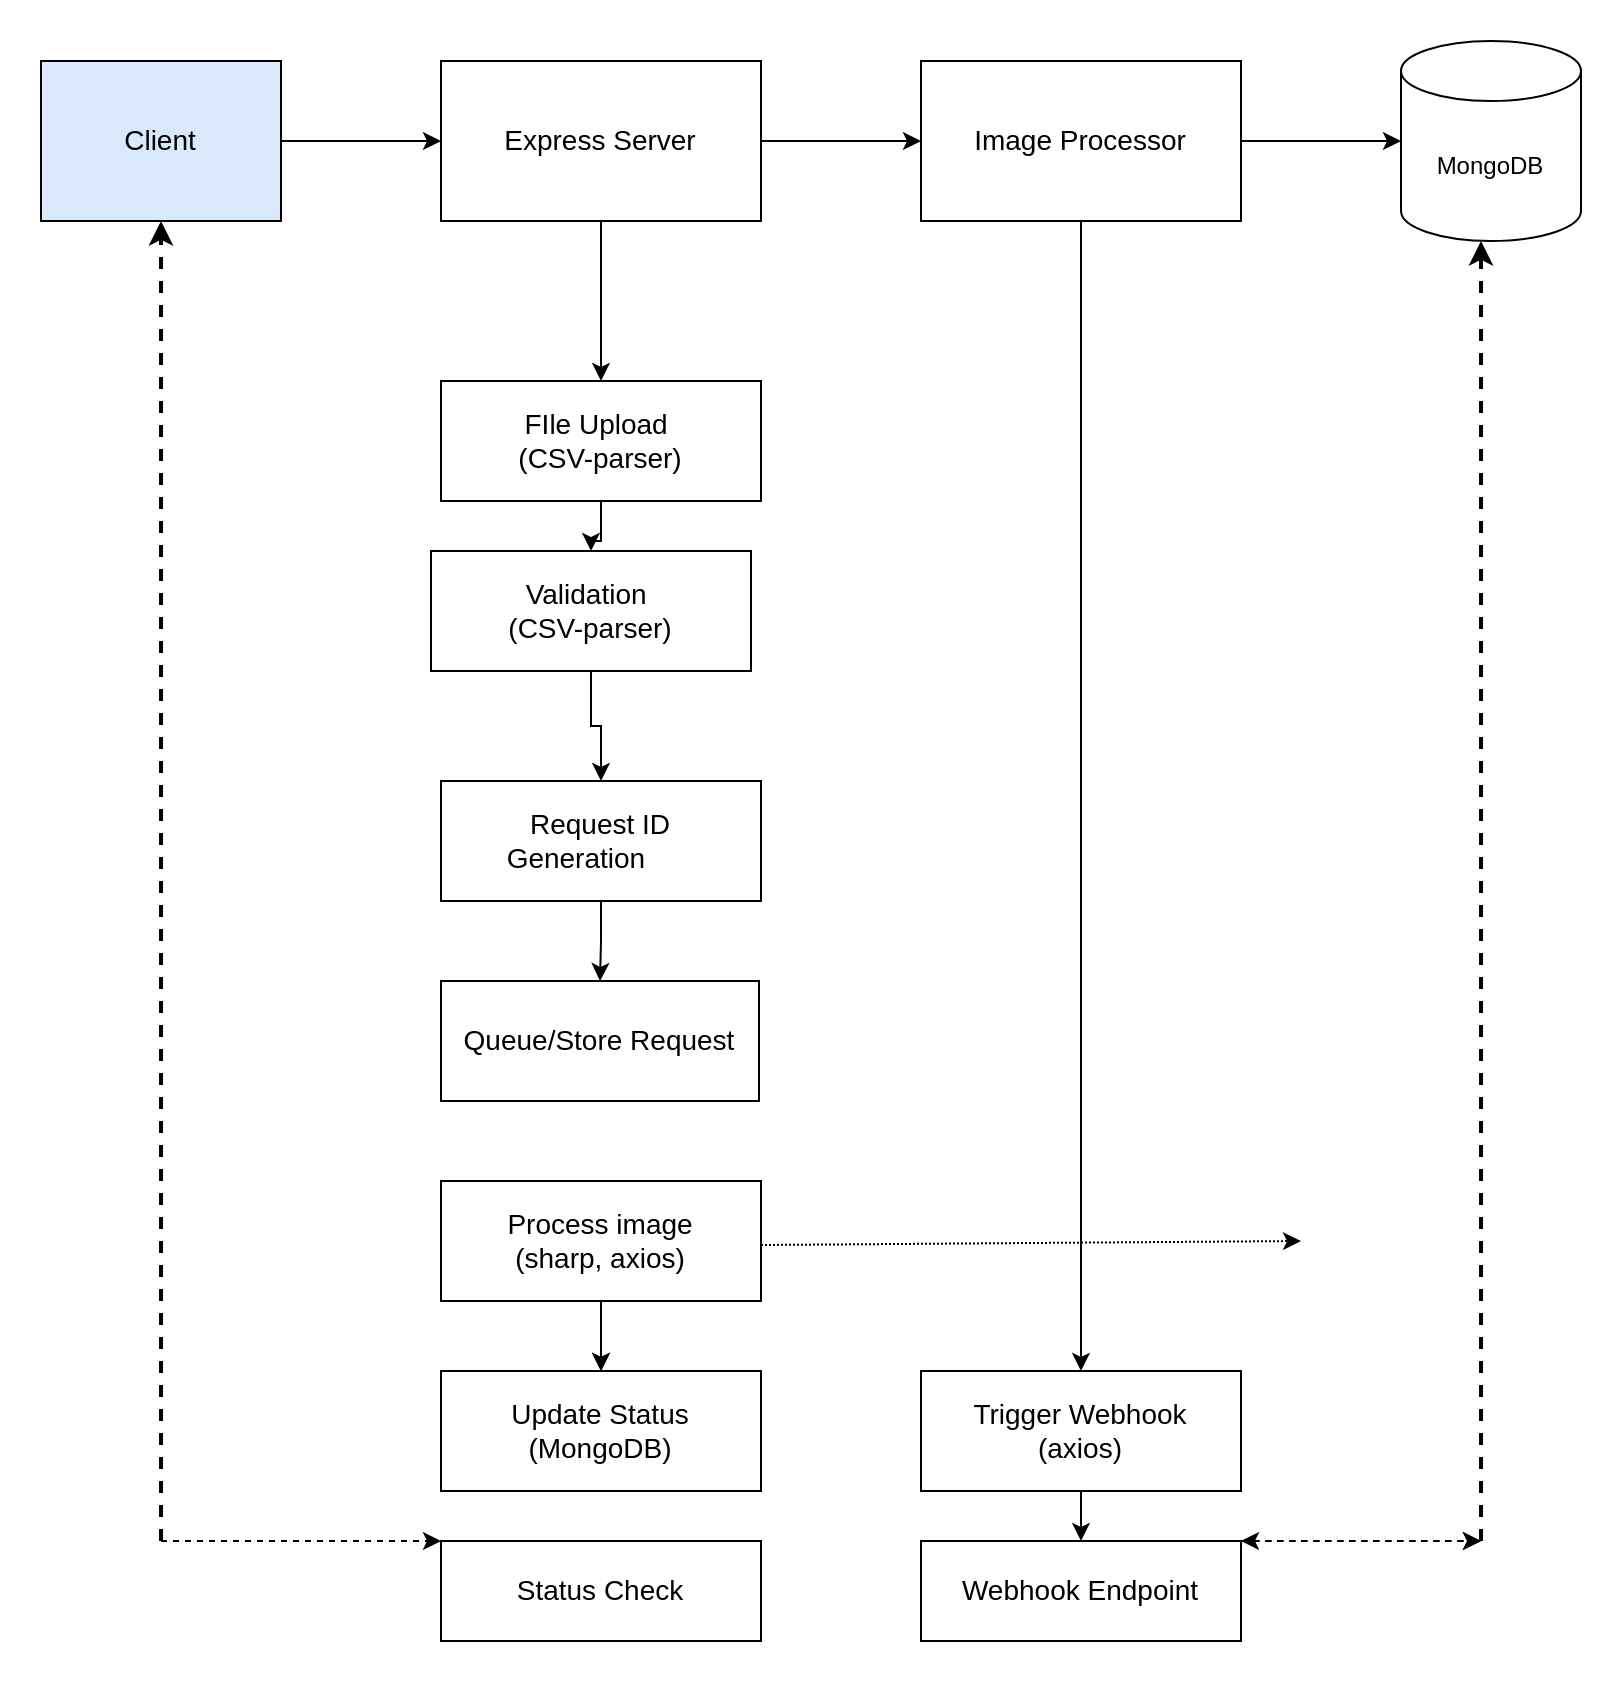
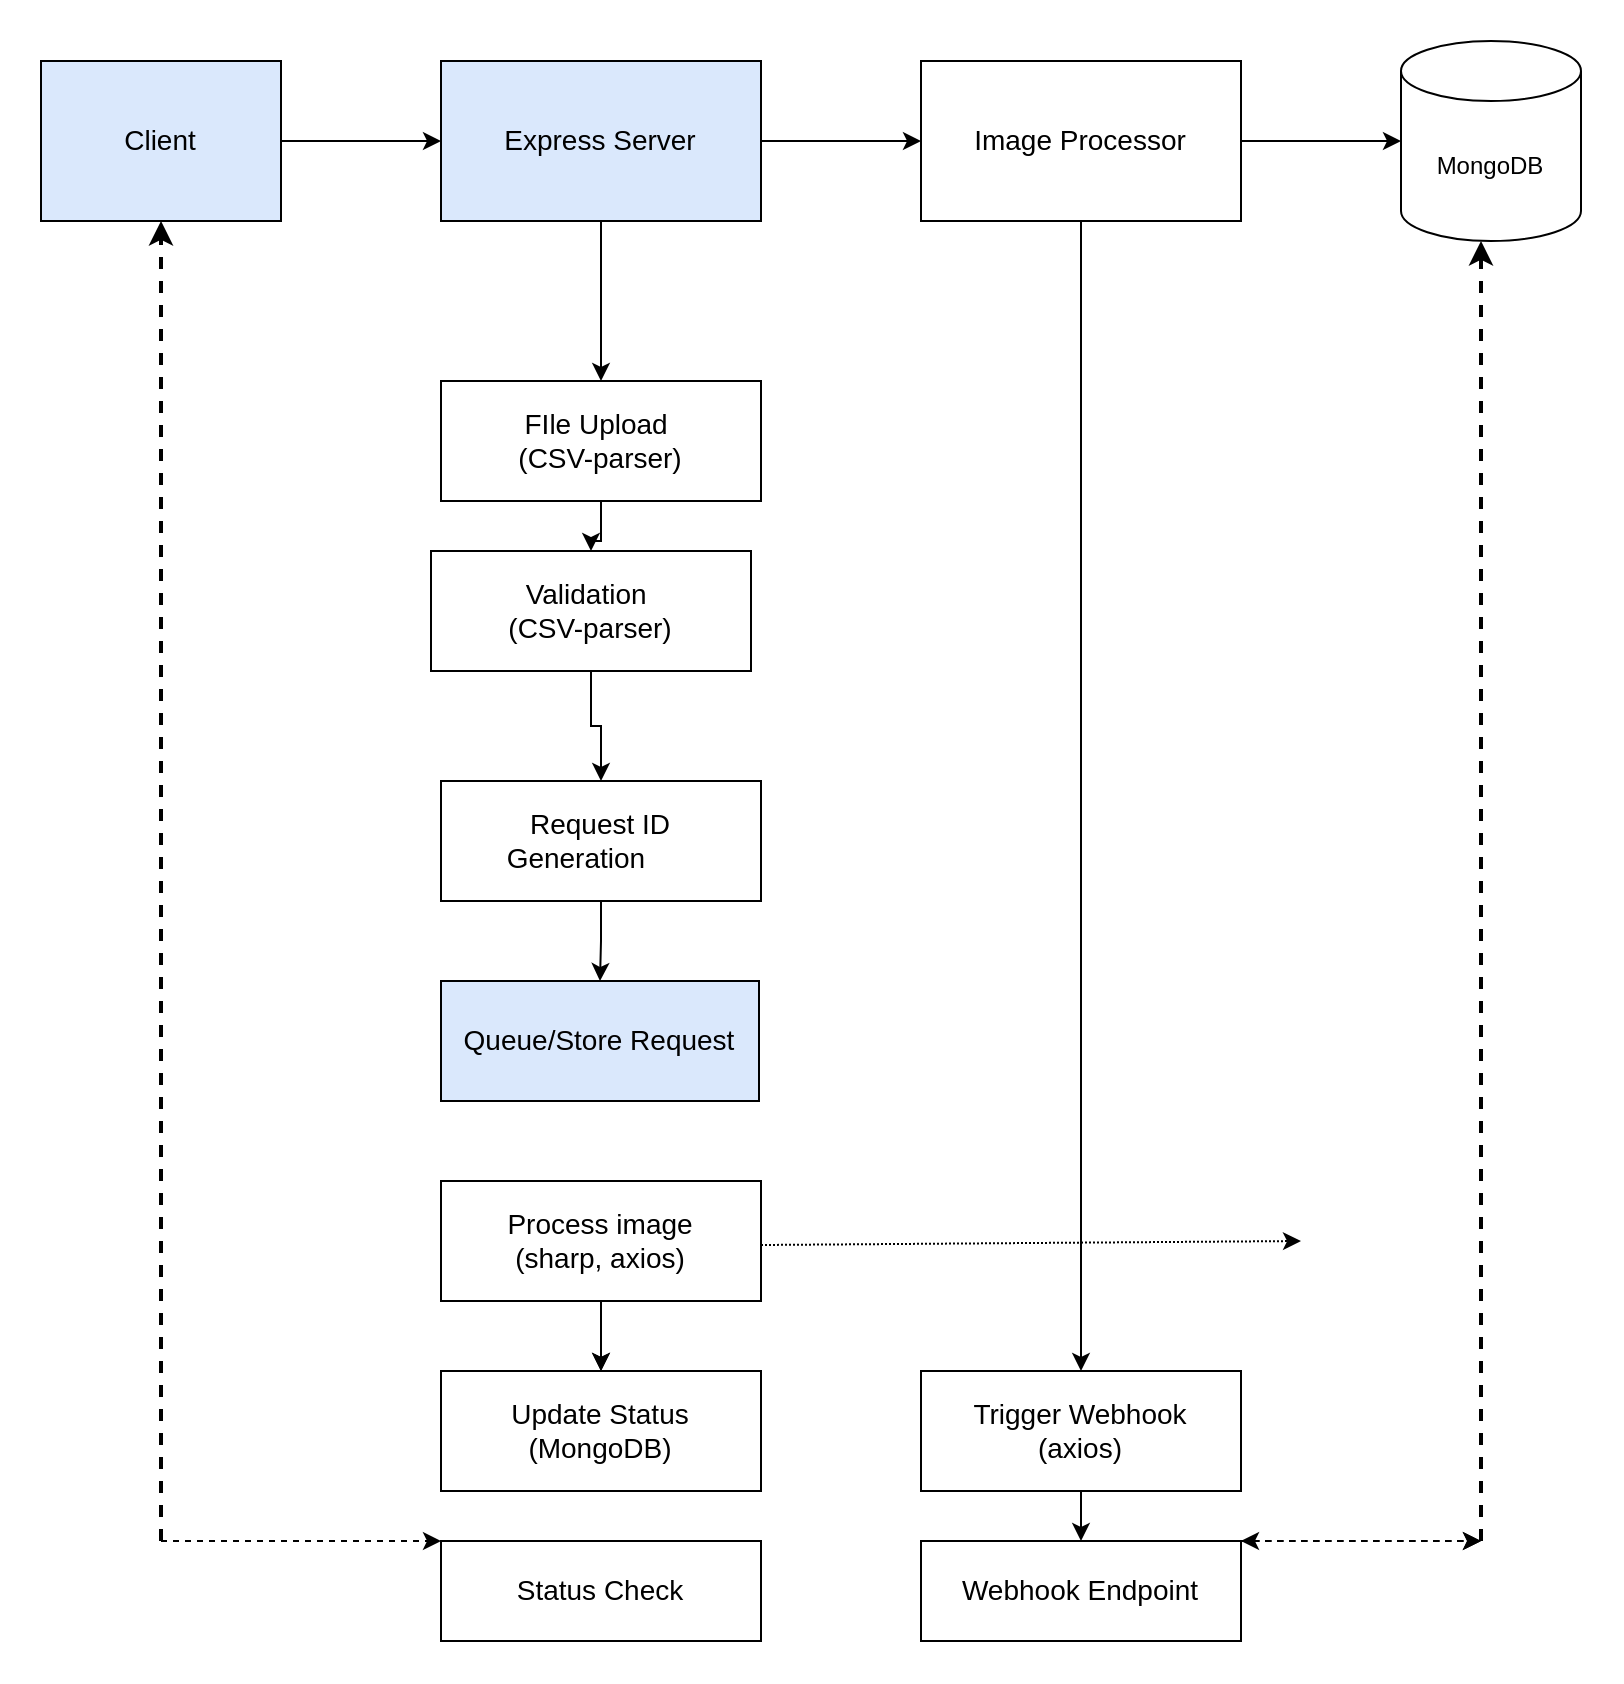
(601, 141) -> (601, 141)
(600, 1041) -> (600, 1041)
